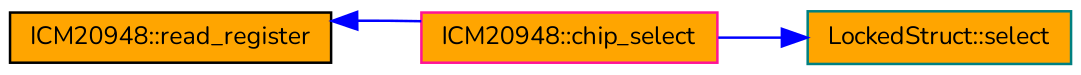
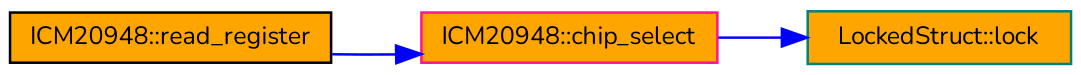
(390, 21) -> (364, 55)
(939, 38) -> (939, 38)
